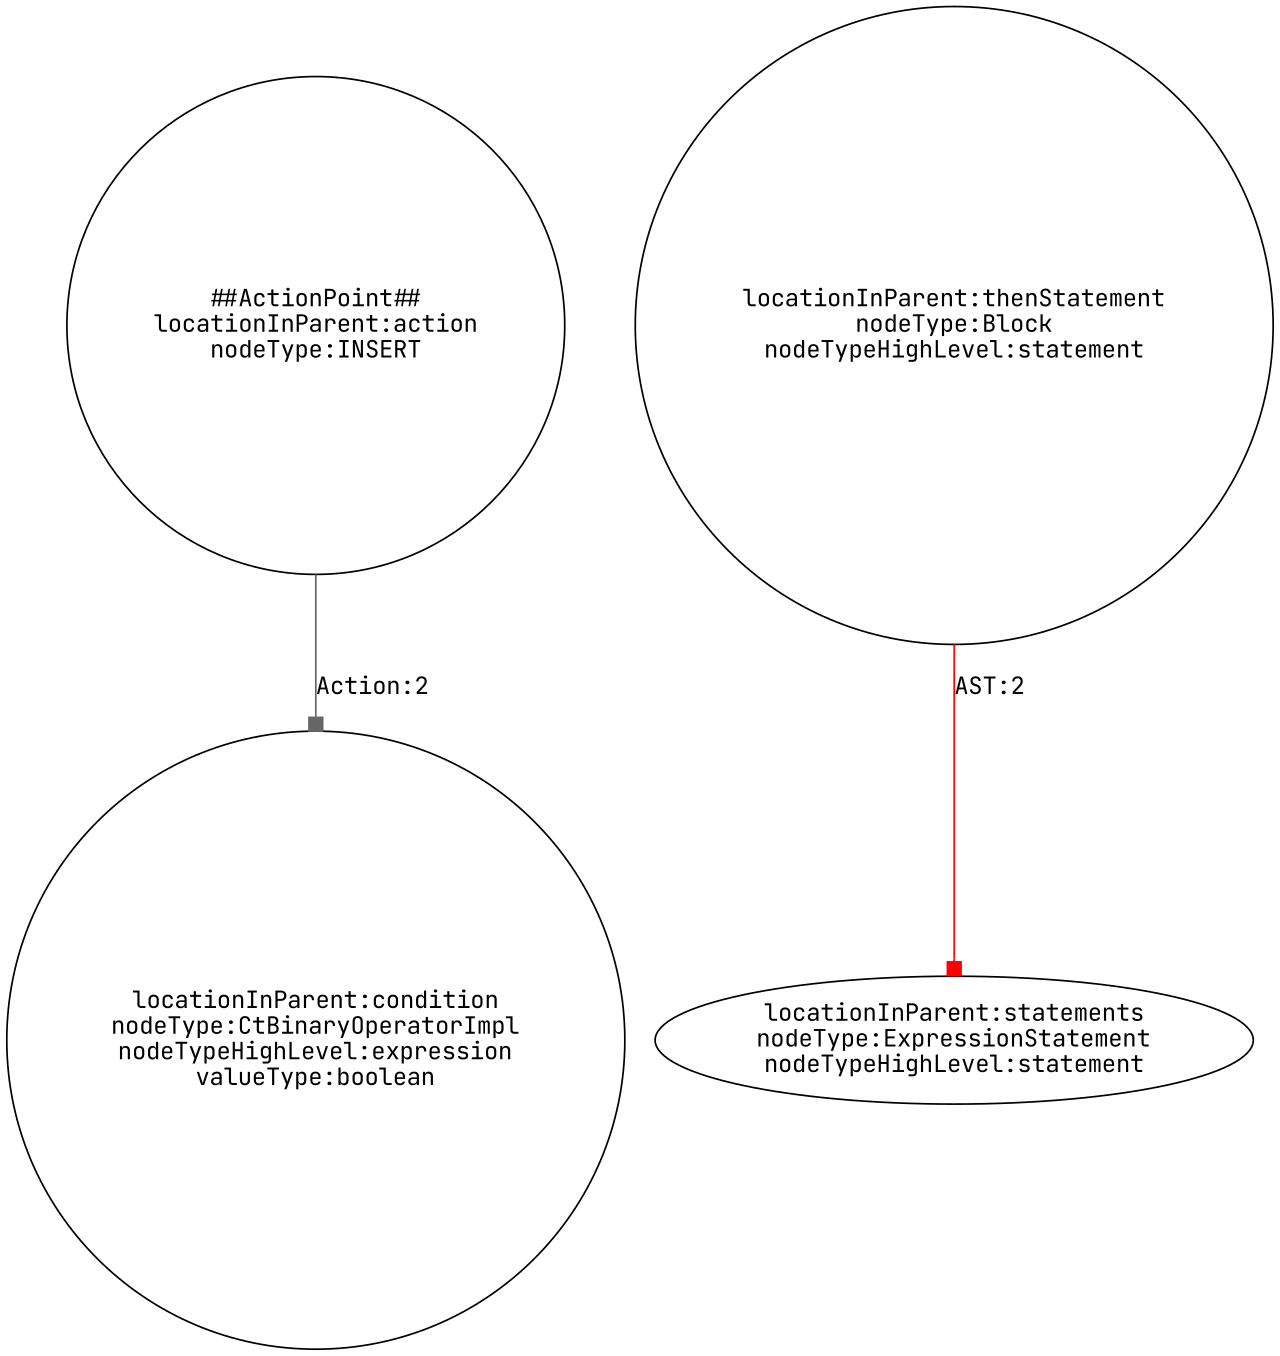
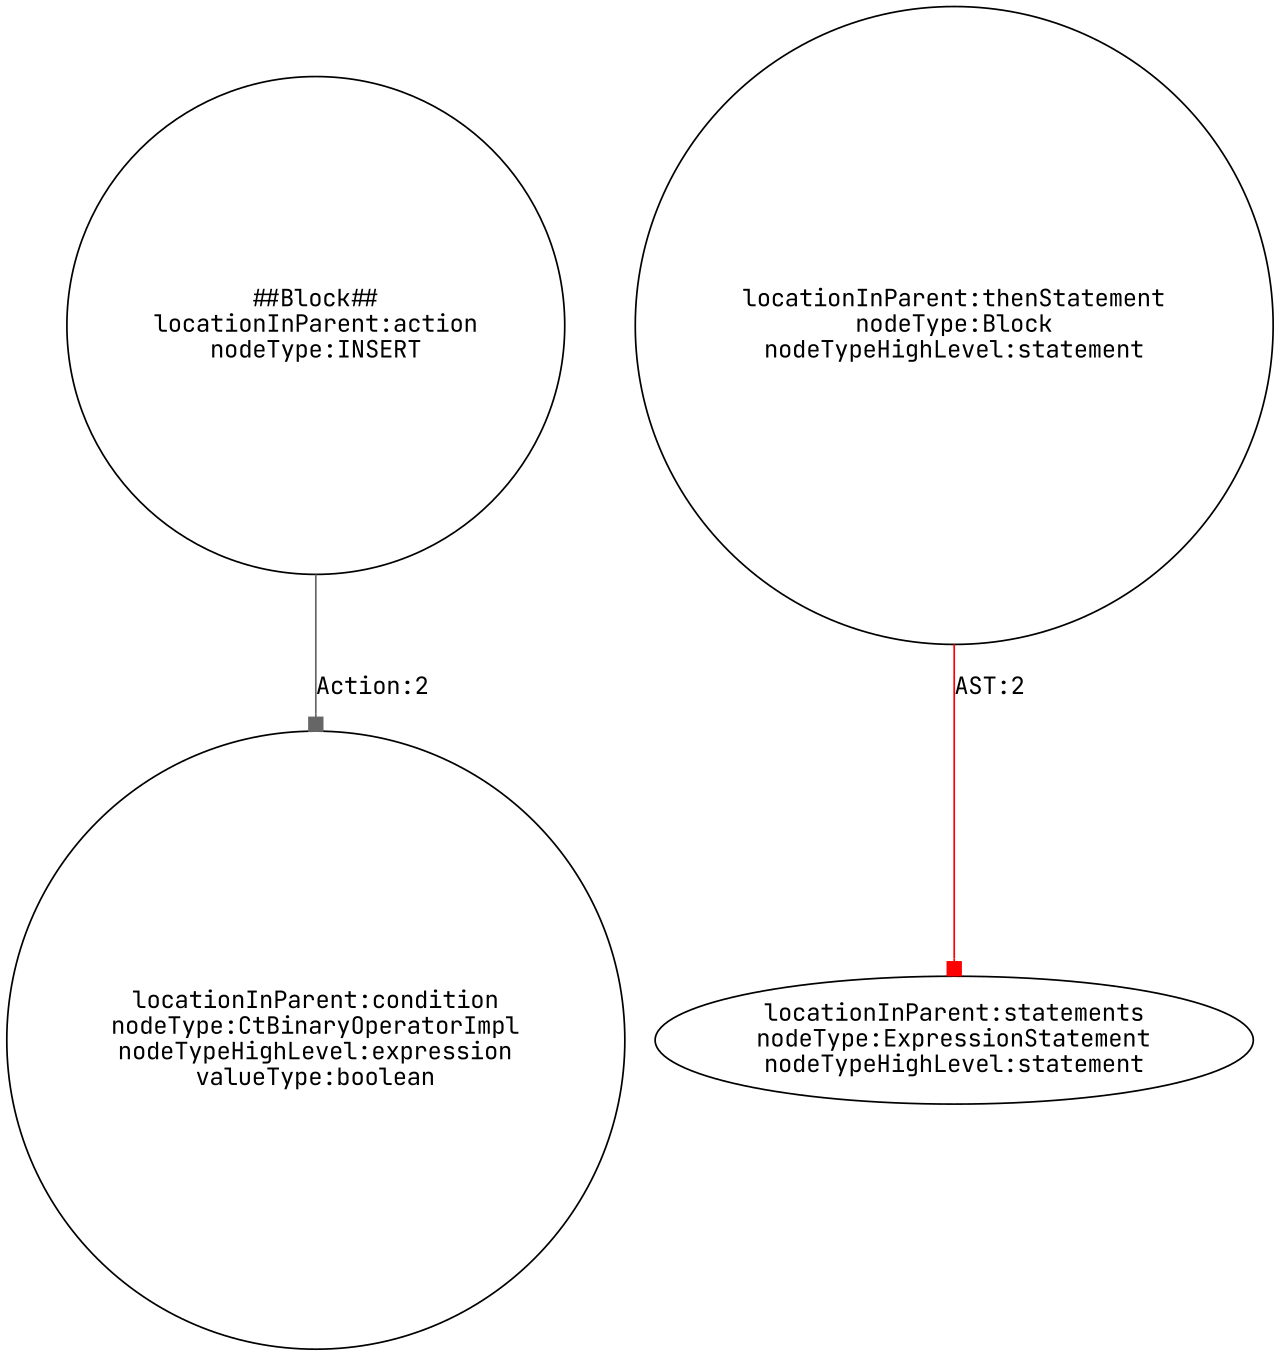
(316, 325) -> (316, 325)
